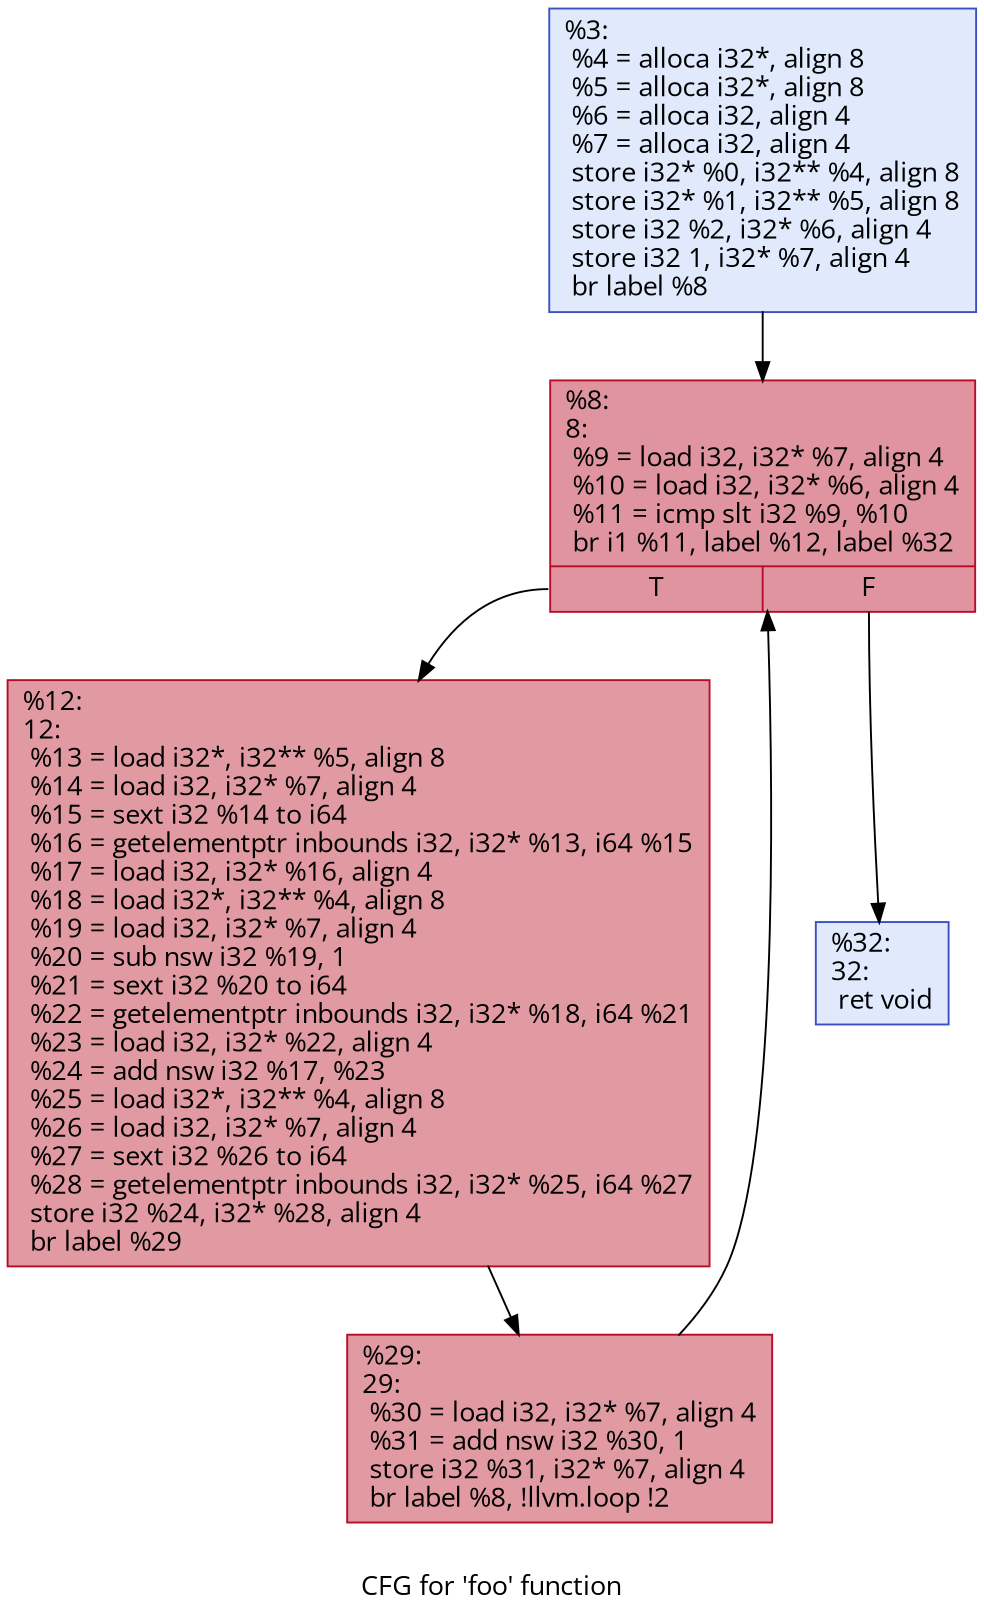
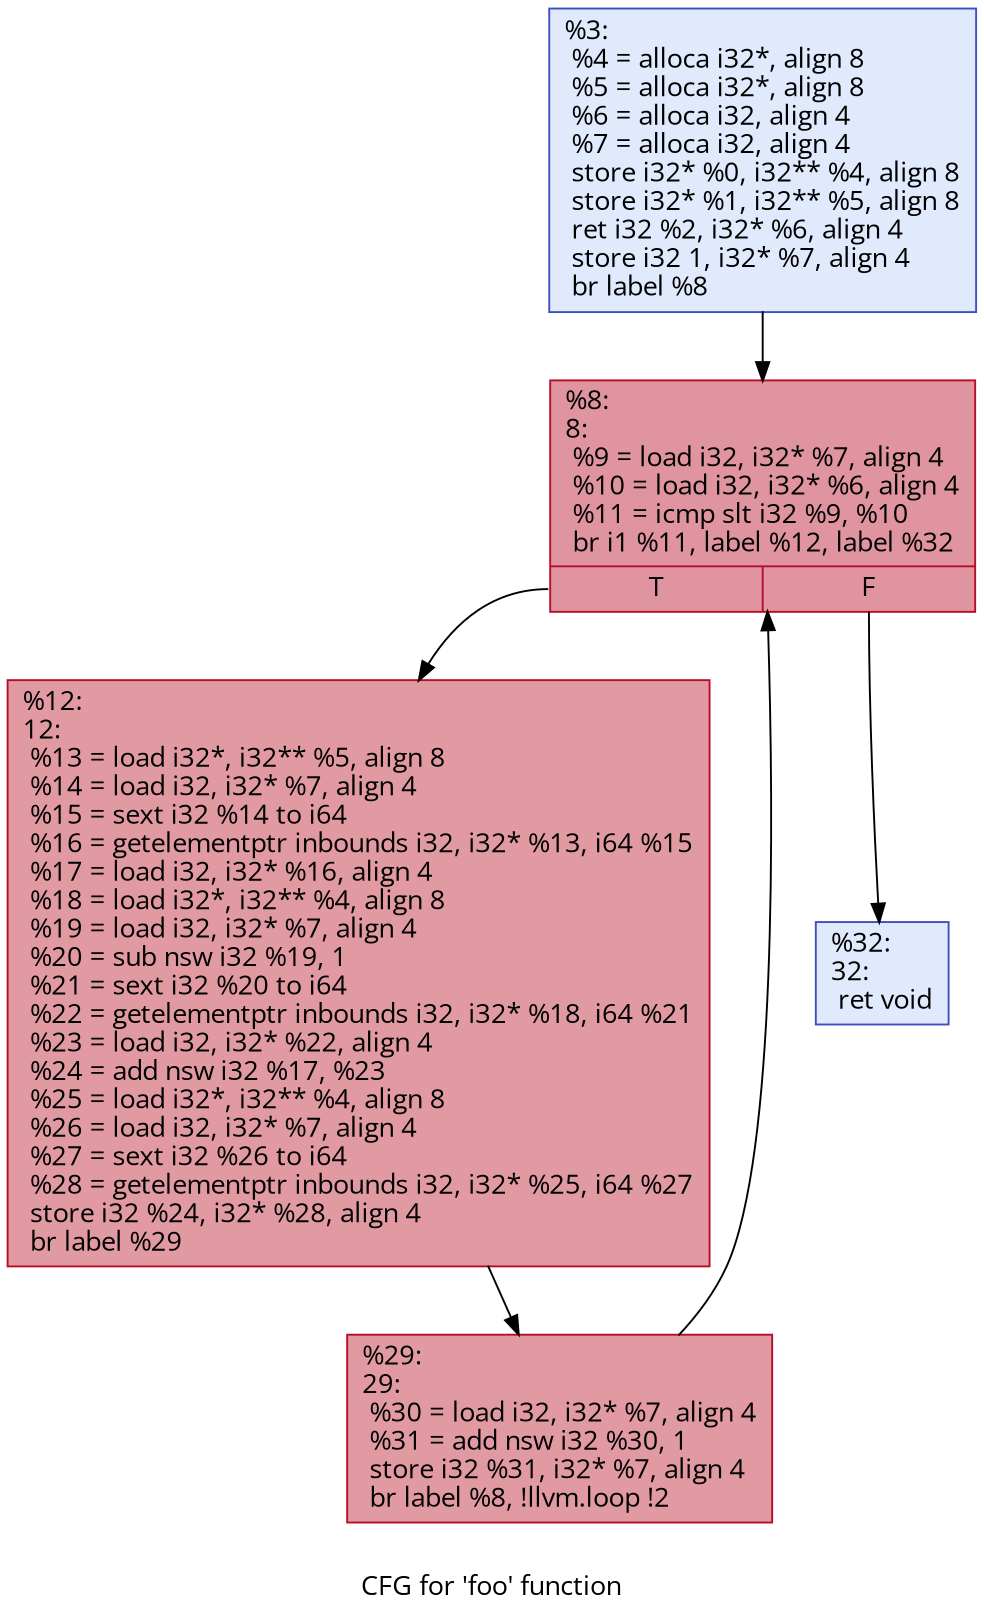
(748, 231) -> (734, 231)
